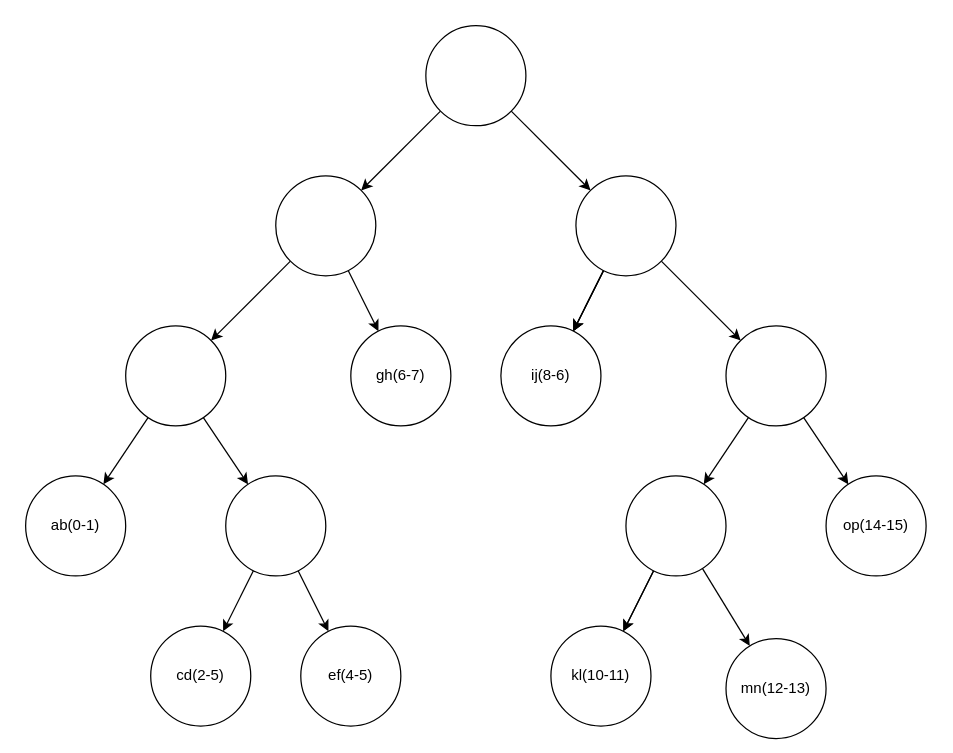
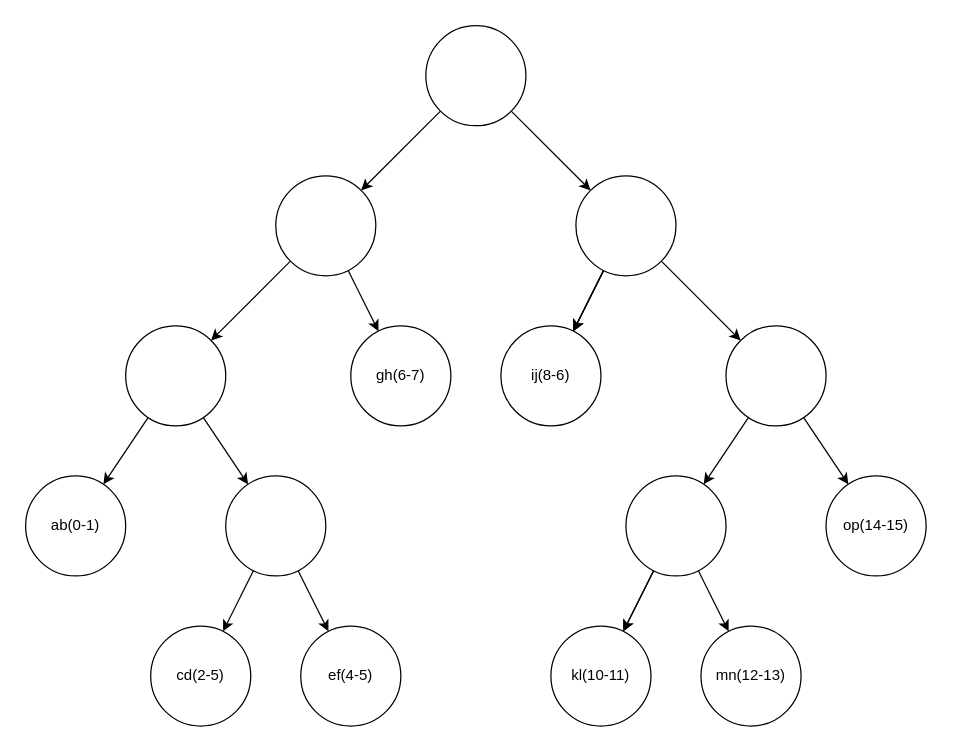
(776, 688) -> (751, 676)
